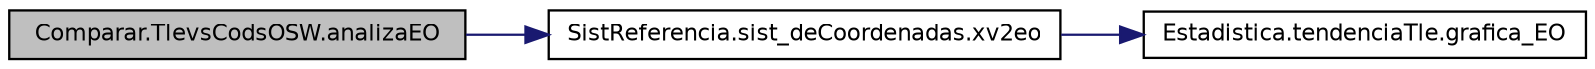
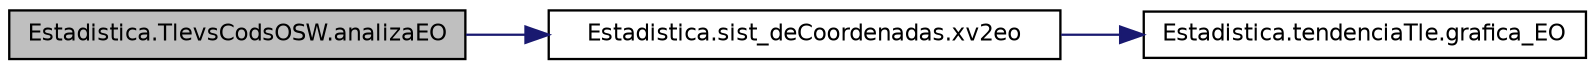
(237, 35) -> (237, 35)
(805, 35) -> (805, 35)
